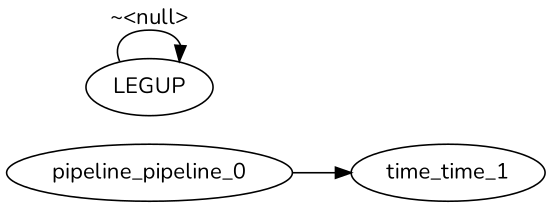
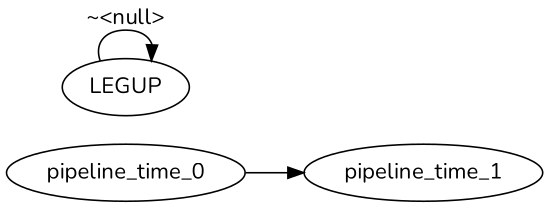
(150, 173) -> (126, 173)
(448, 173) -> (423, 173)
